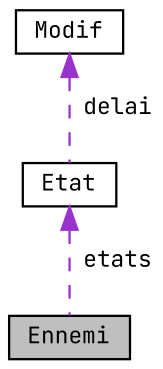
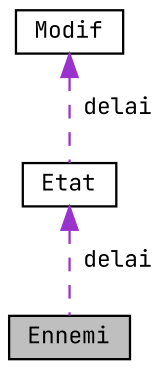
(112, 261) -> (112, 261)
